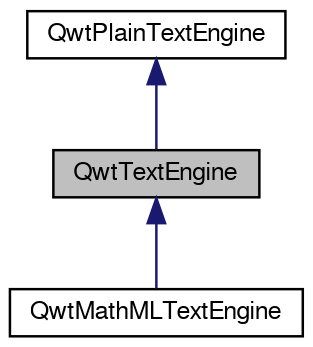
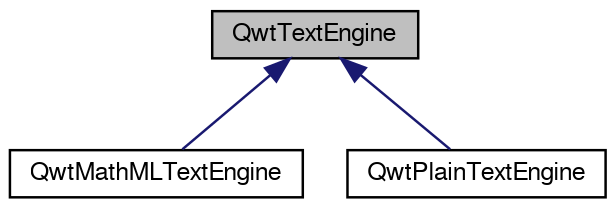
(156, 117) -> (405, 112)
